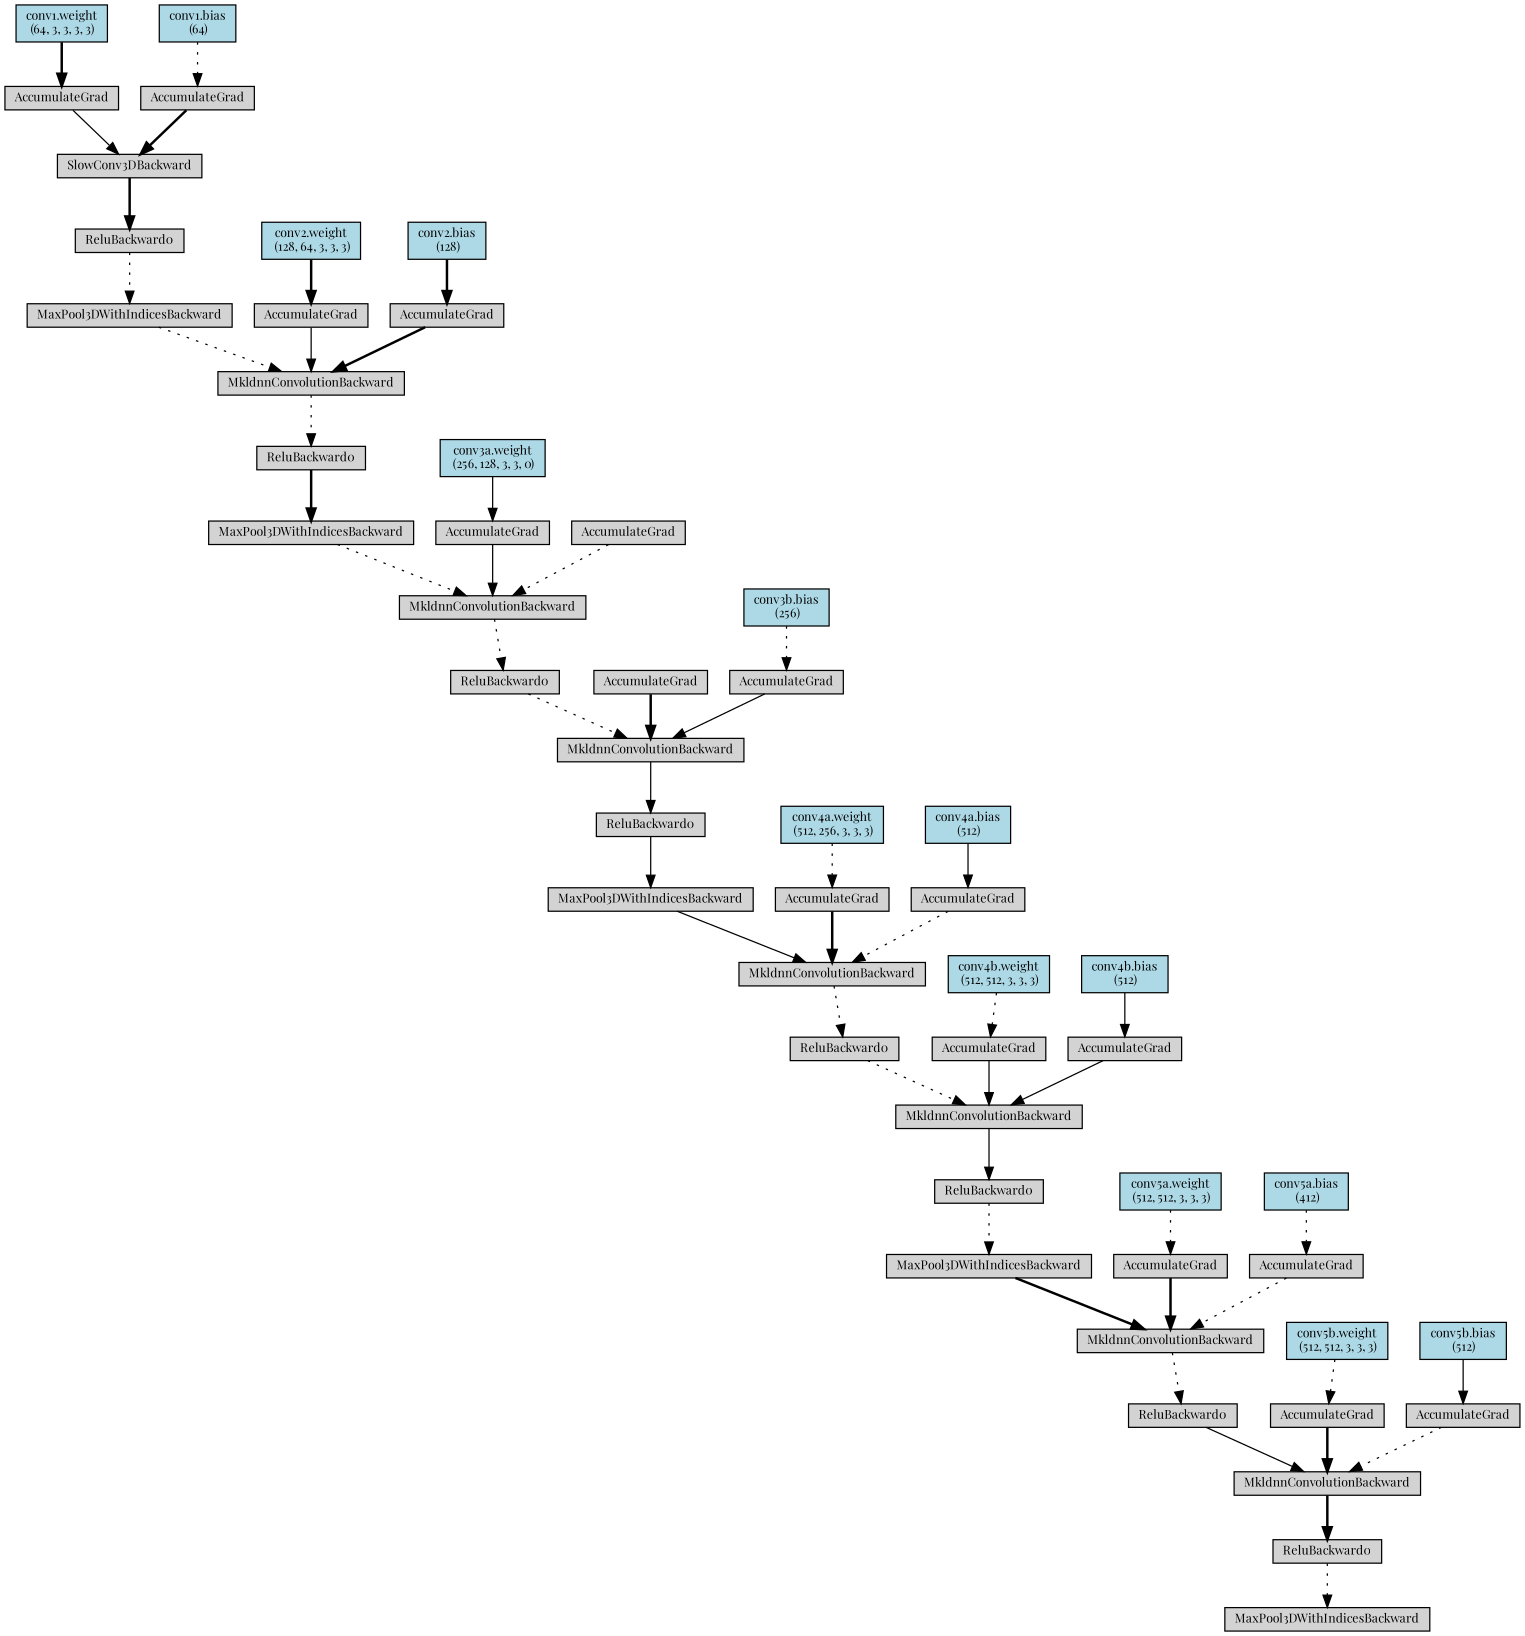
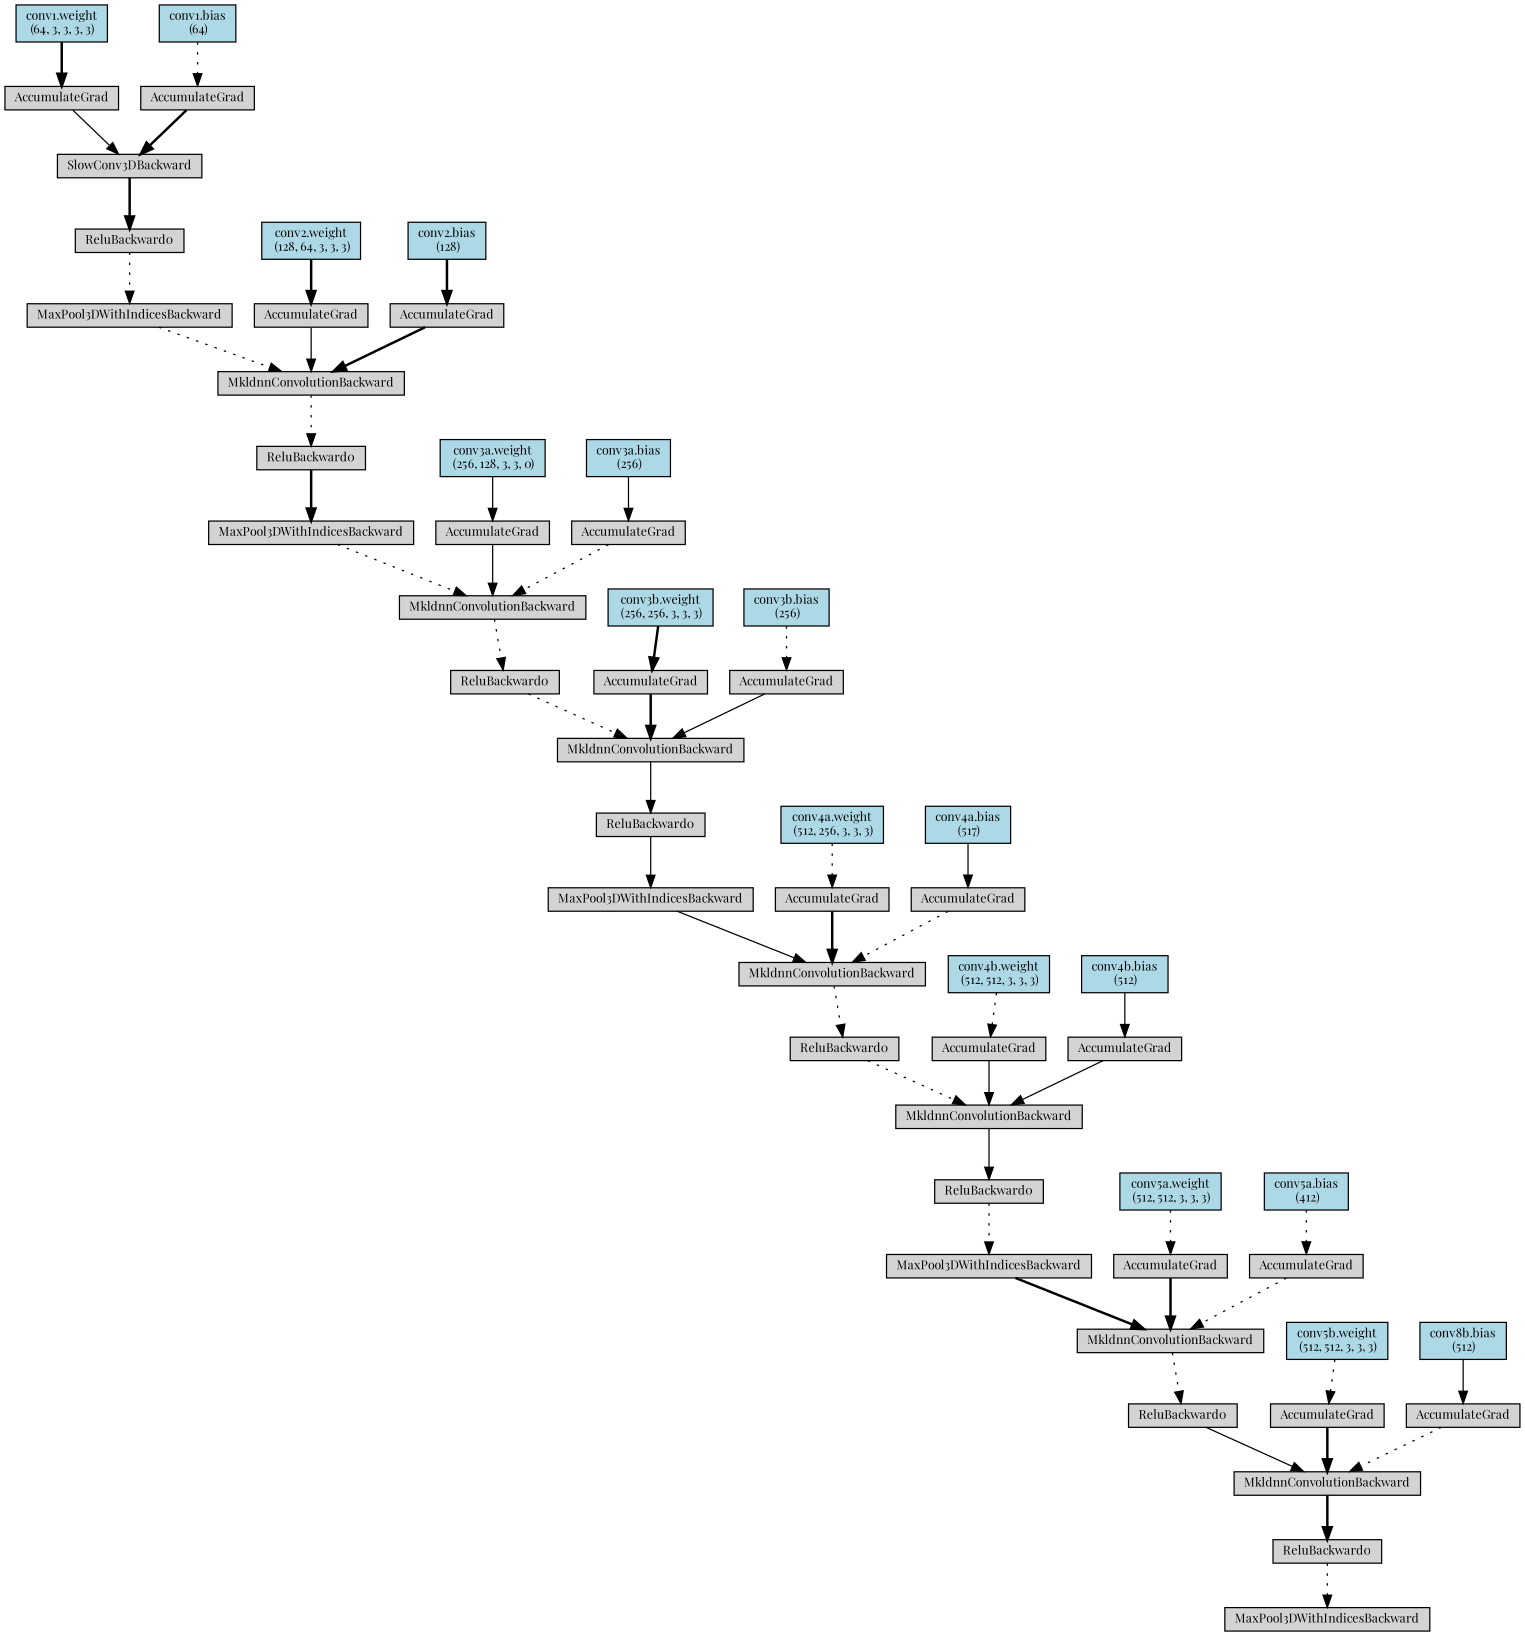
none -> (628, 458)
none -> (661, 607)
(968, 825) -> (968, 825)
(1463, 1341) -> (1463, 1341)
